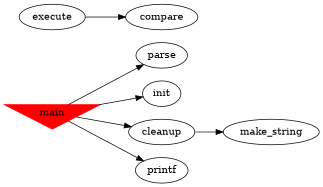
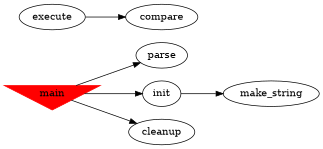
(206, 132) -> (198, 94)
(162, 170) -> none
